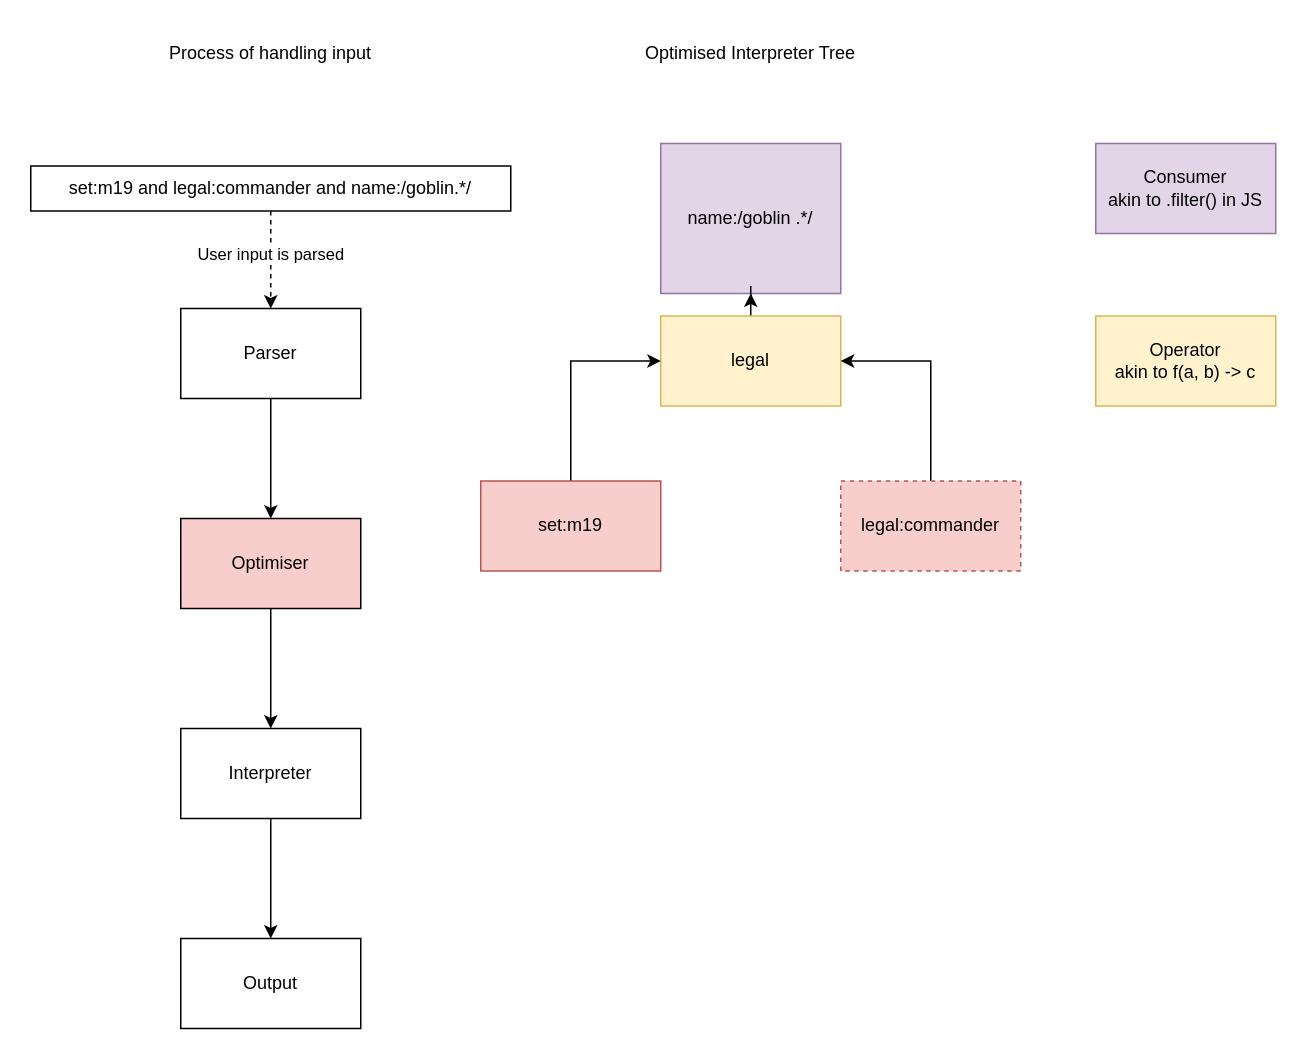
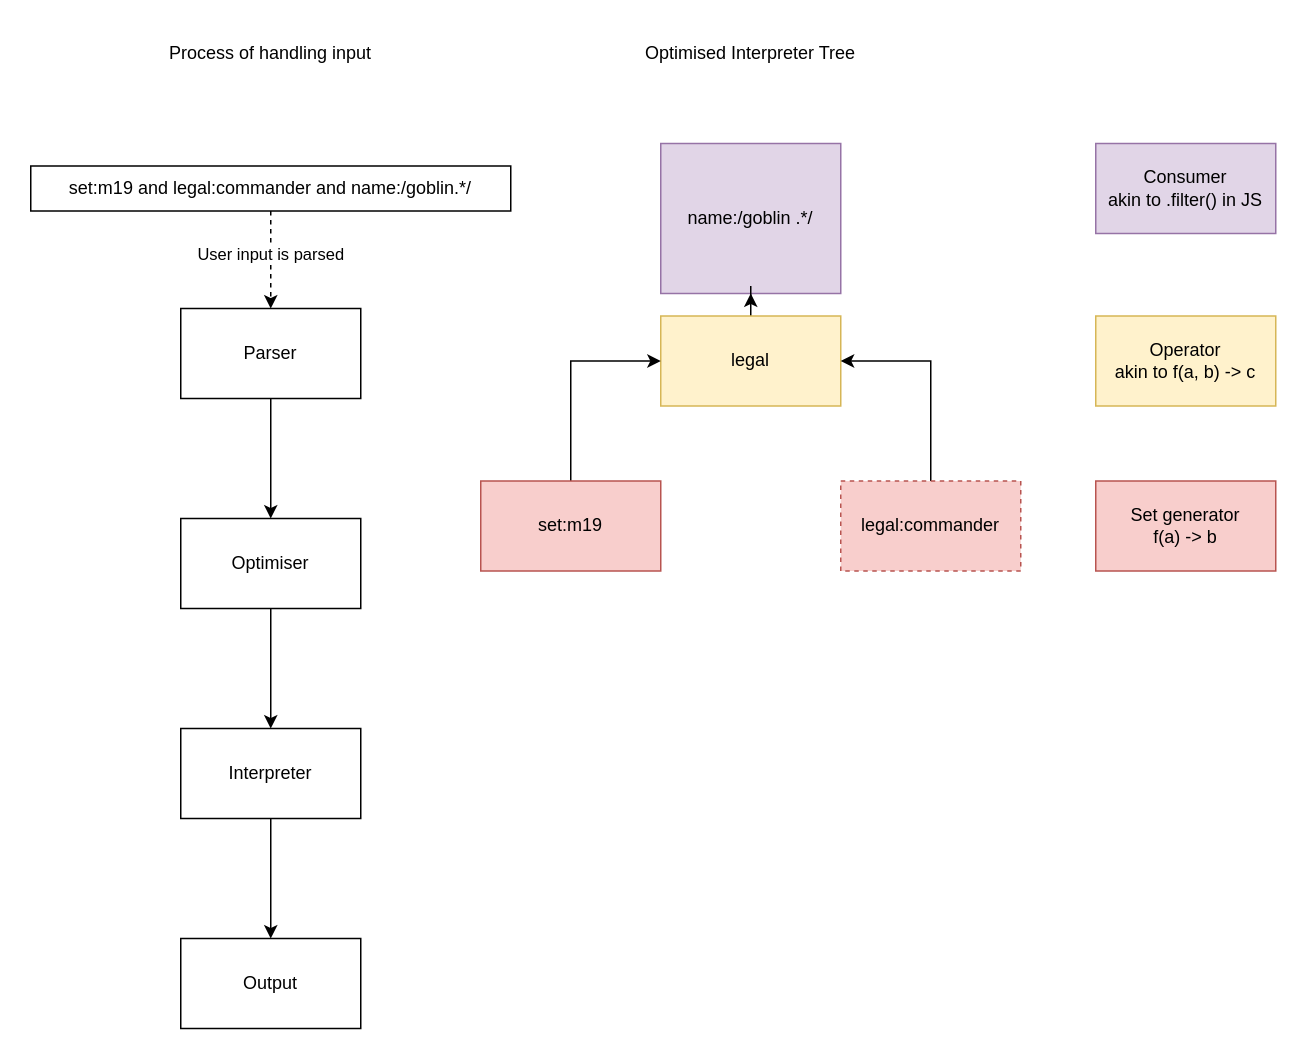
none -> (1186, 526)
(271, 563) -> (271, 563)
